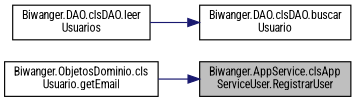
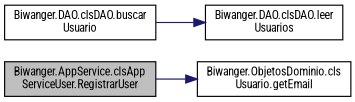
(169, 23) -> (175, 23)
(173, 79) -> (171, 79)
